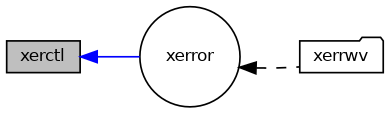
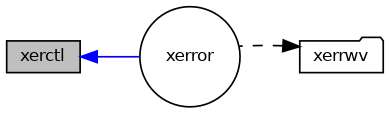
(278, 68) -> (261, 46)
